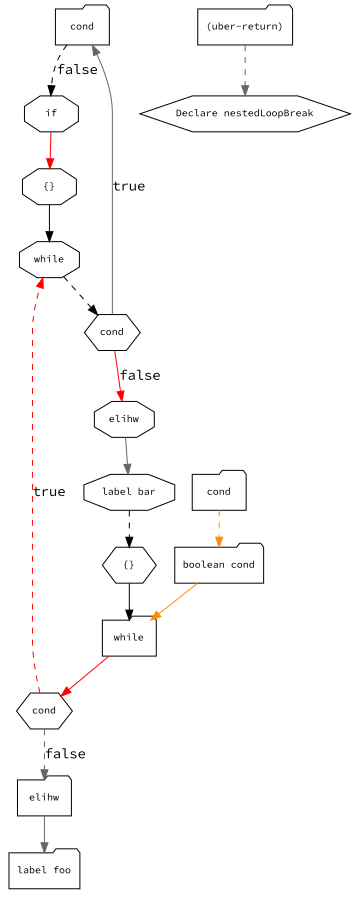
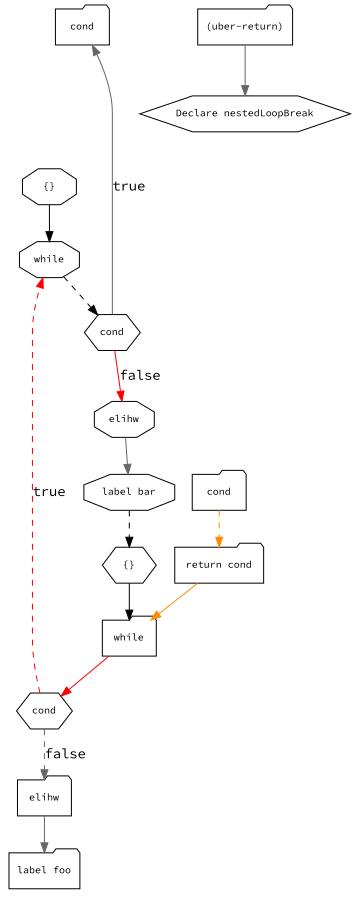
(245, 65) -> (245, 65)
(51, 114) -> none
(219, 565) -> (219, 565)
